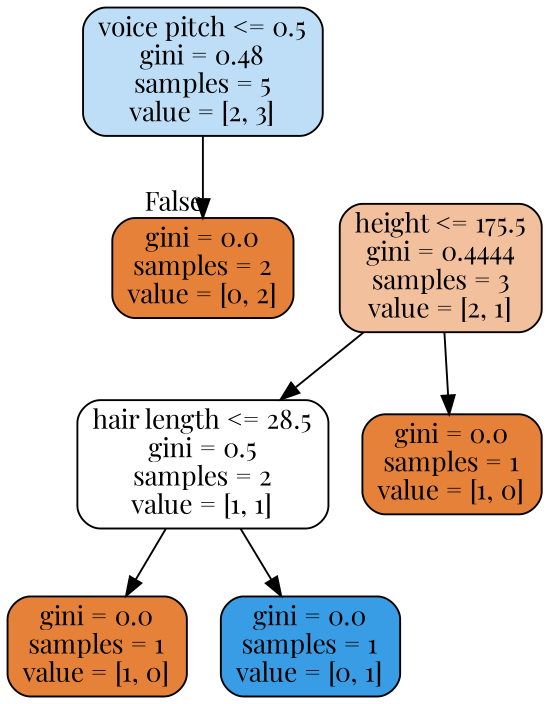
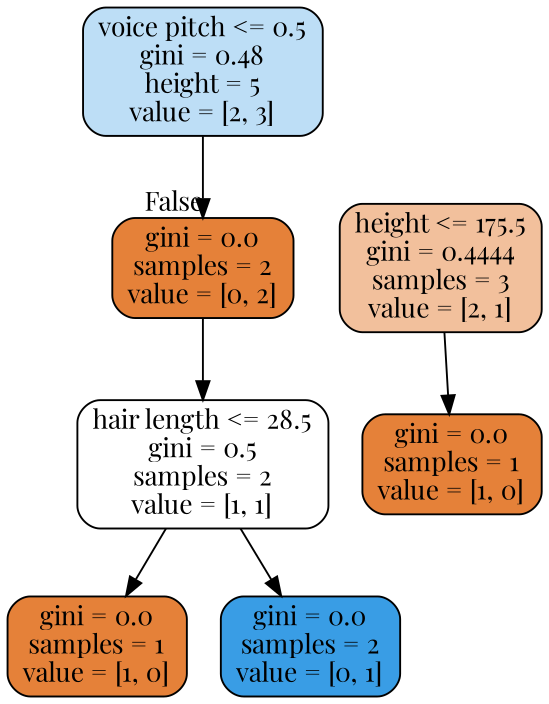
(203, 72) -> (203, 72)
(330, 360) -> (203, 350)
(310, 646) -> (310, 646)
